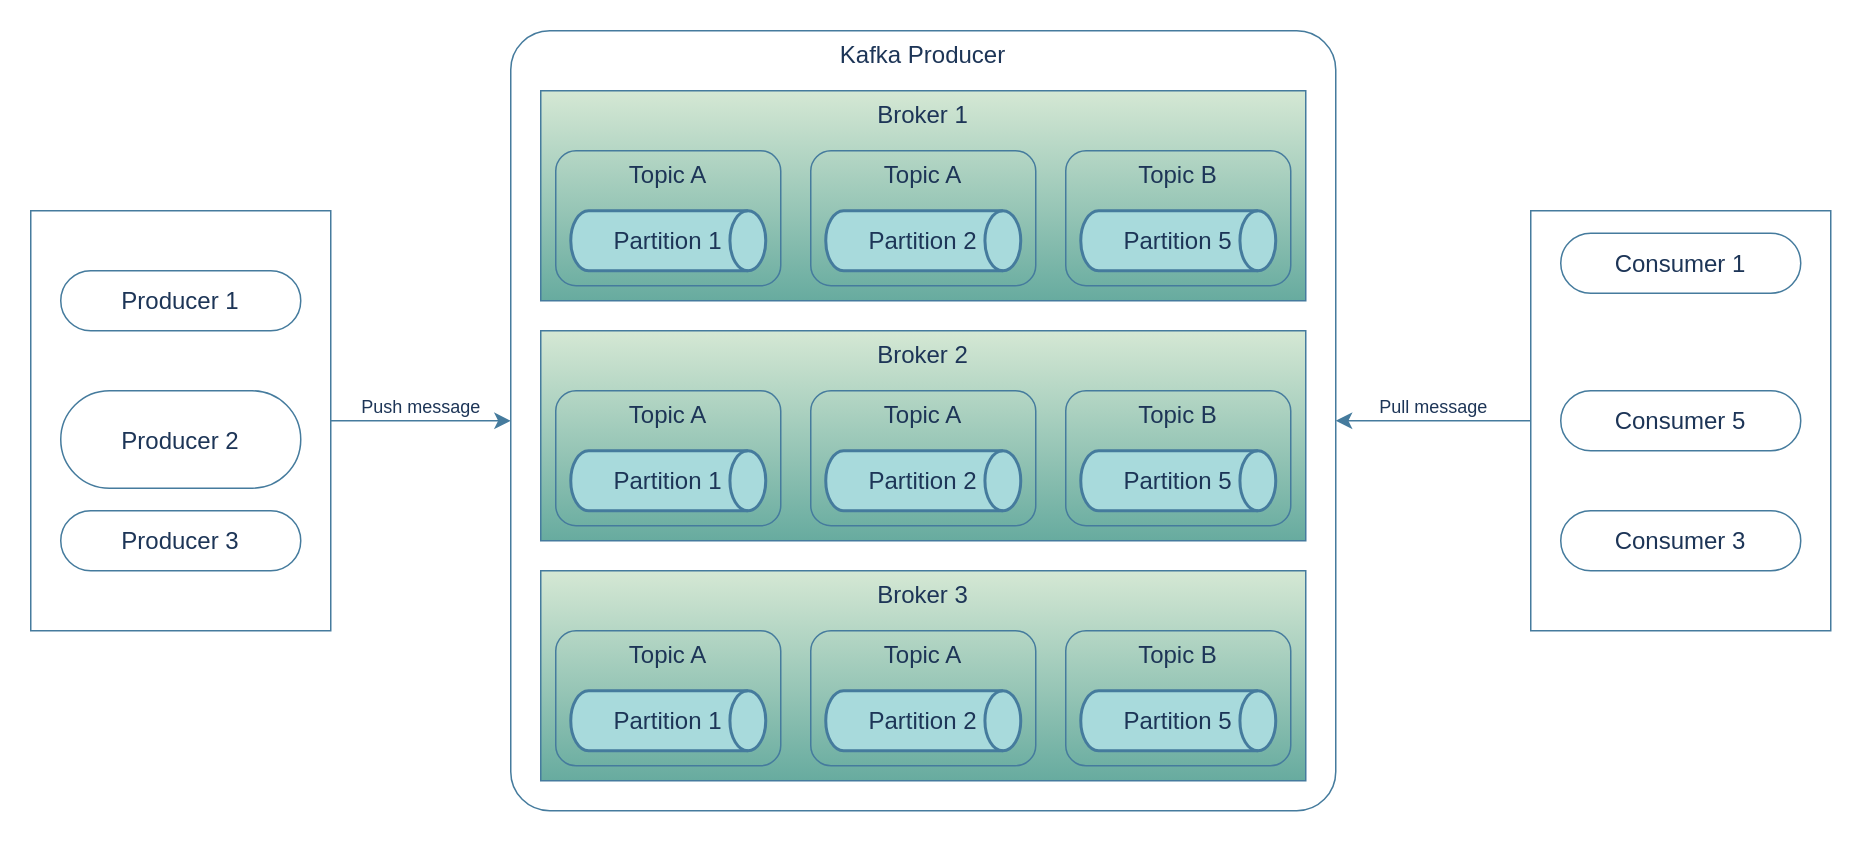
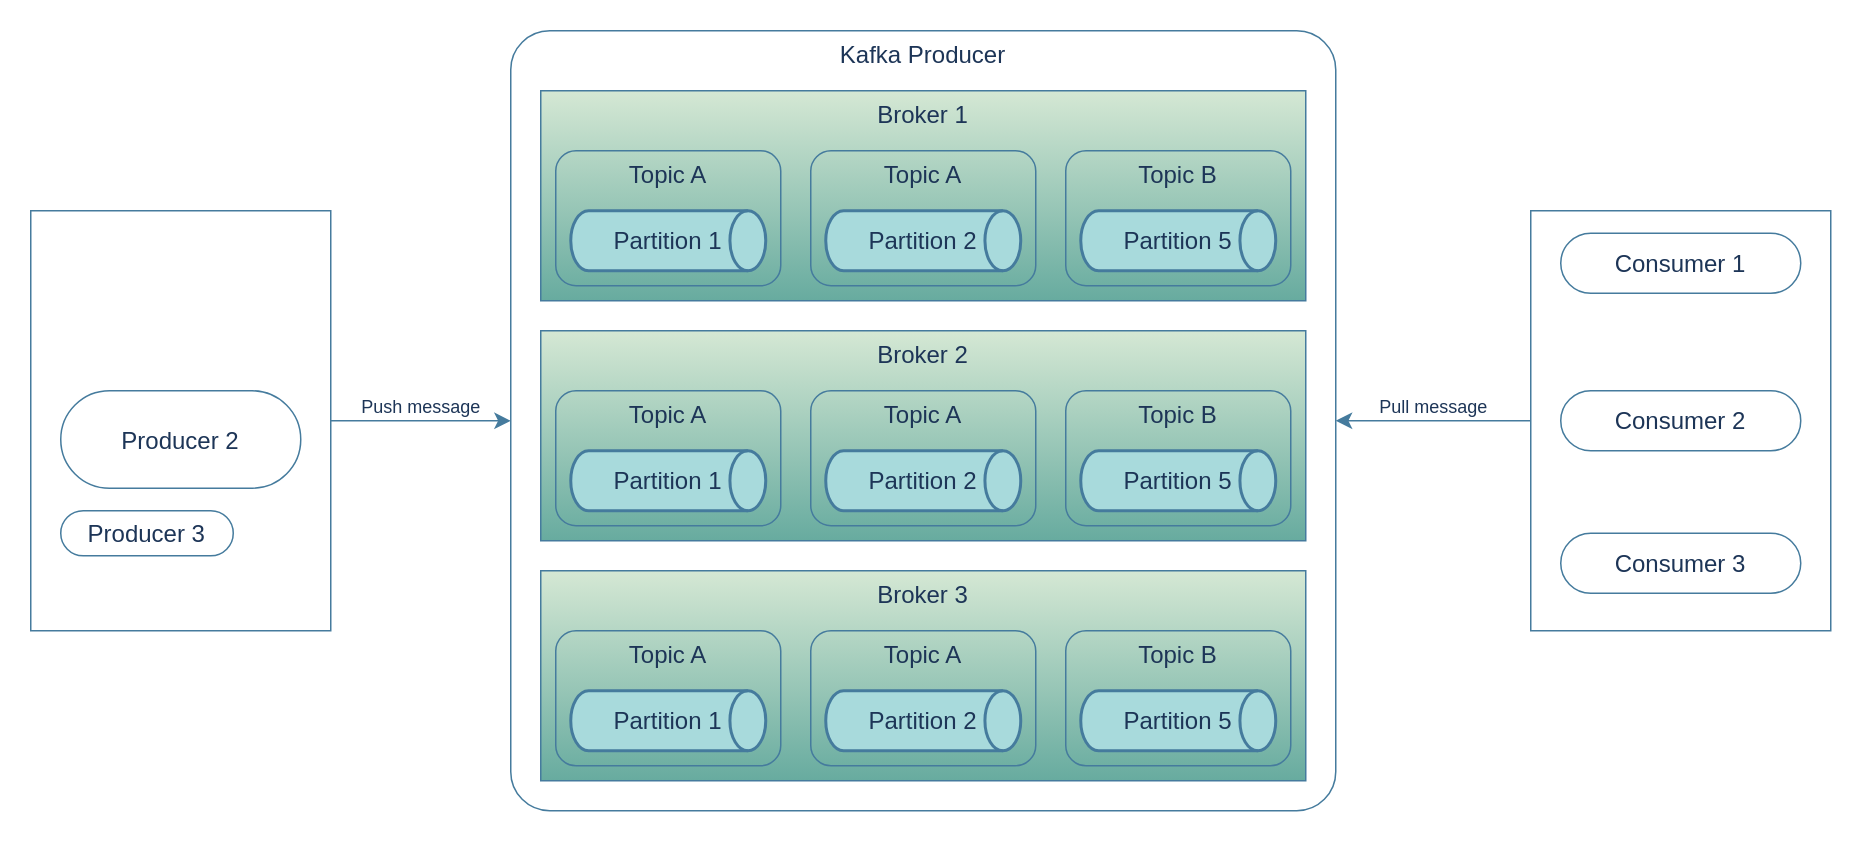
(181, 301) -> none
(1681, 421) -> (1681, 421)
(181, 541) -> (147, 533)
(1681, 541) -> (1681, 563)
